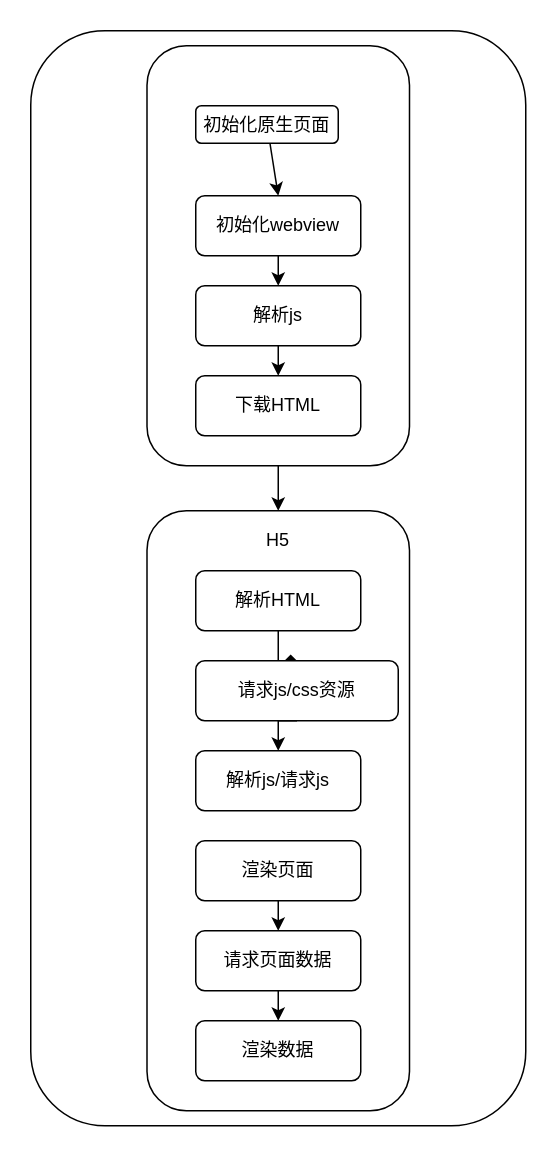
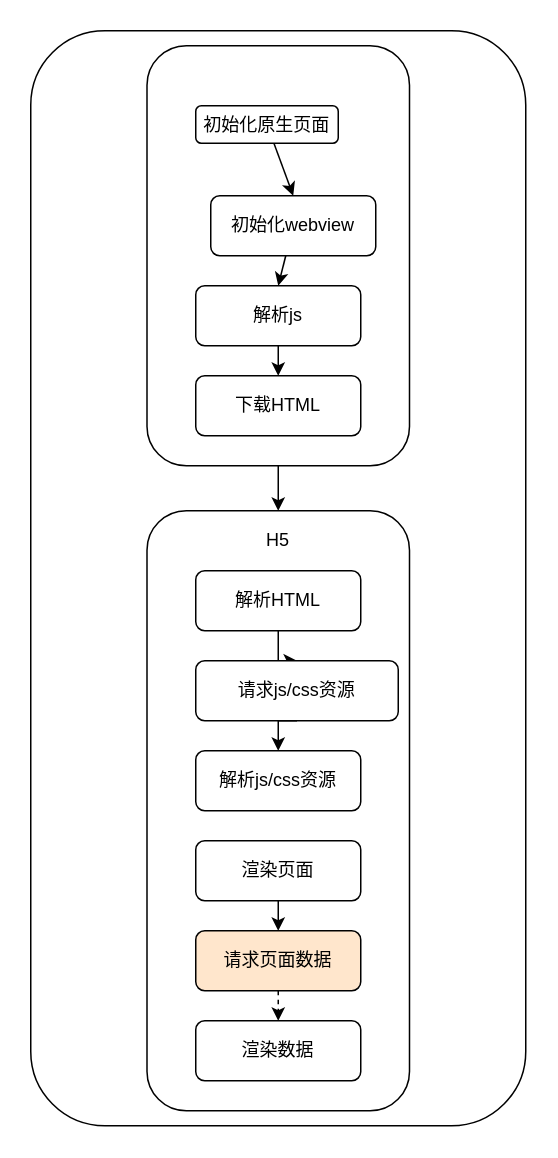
(278, 226) -> (293, 226)
(284, 661) -> (285, 661)
(278, 781) -> (278, 781)
(278, 961) -> (278, 961)
(278, 1001) -> (278, 1001)
